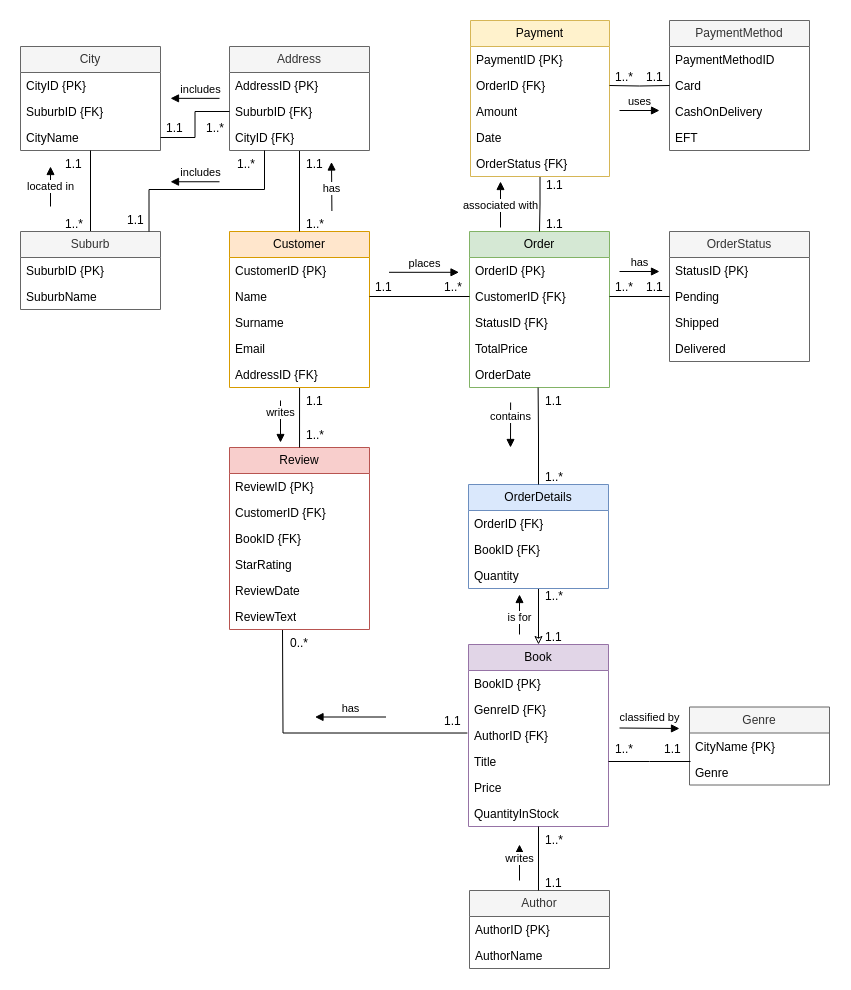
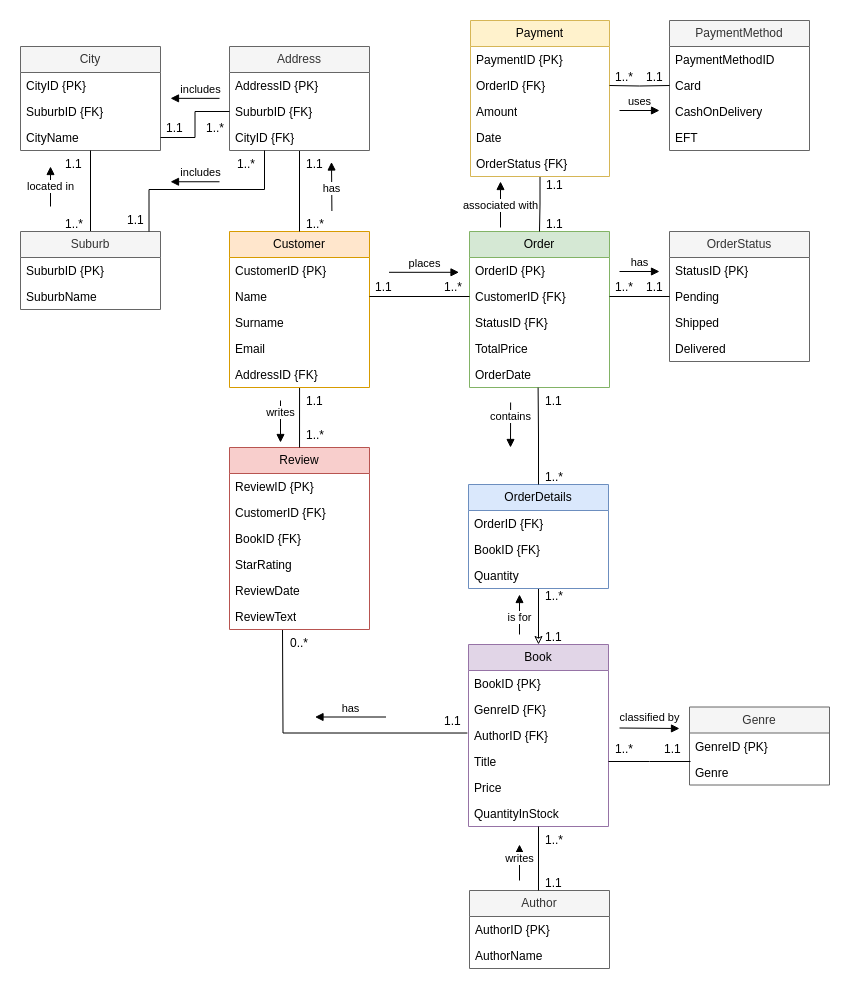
(736, 748) -> (734, 748)
